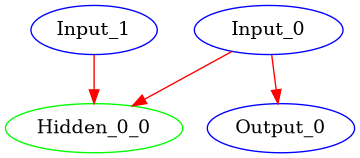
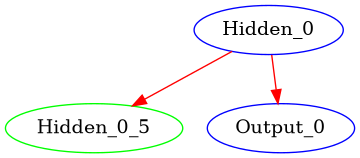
(94, 30) -> none
(269, 30) -> (269, 30)
(94, 128) -> (94, 128)
